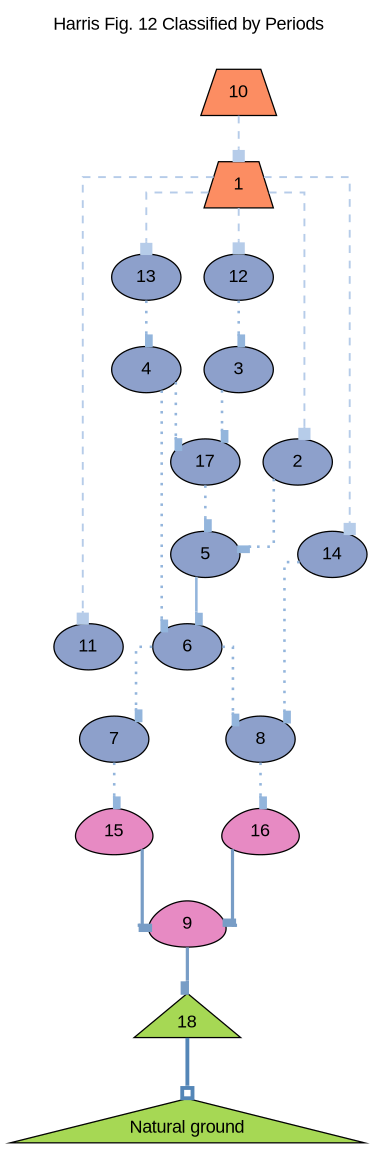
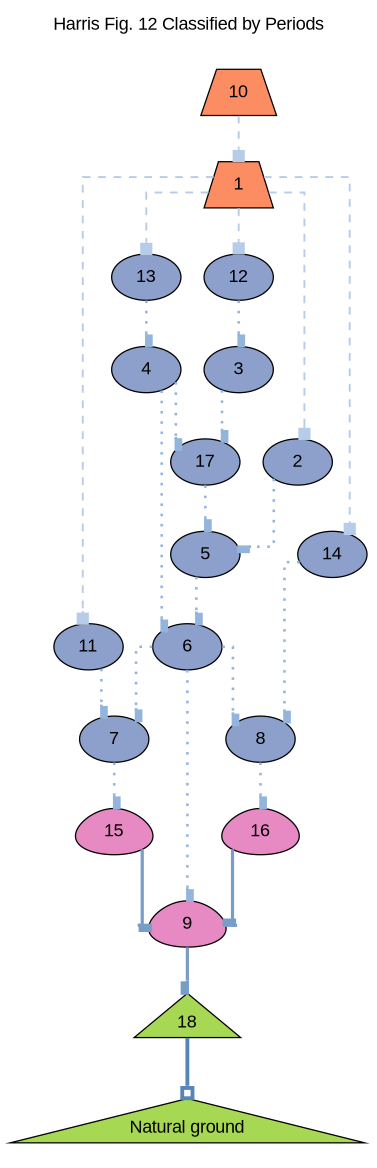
(196, 594) -> (196, 594)
none -> (101, 687)
none -> (187, 779)
